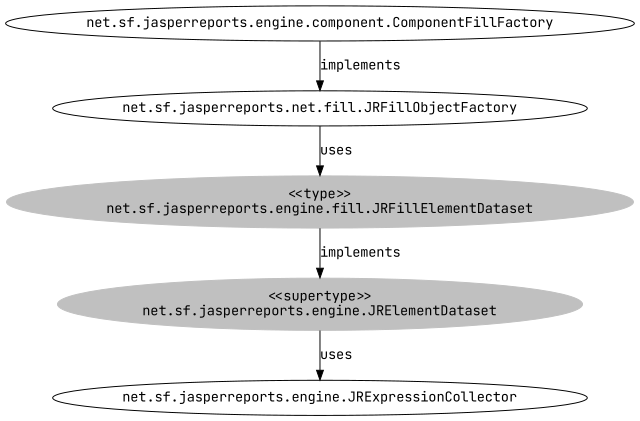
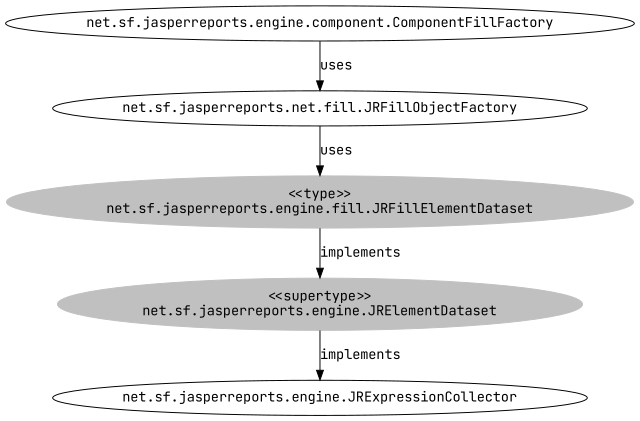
(361, 66) -> (337, 66)
(337, 355) -> (361, 355)
